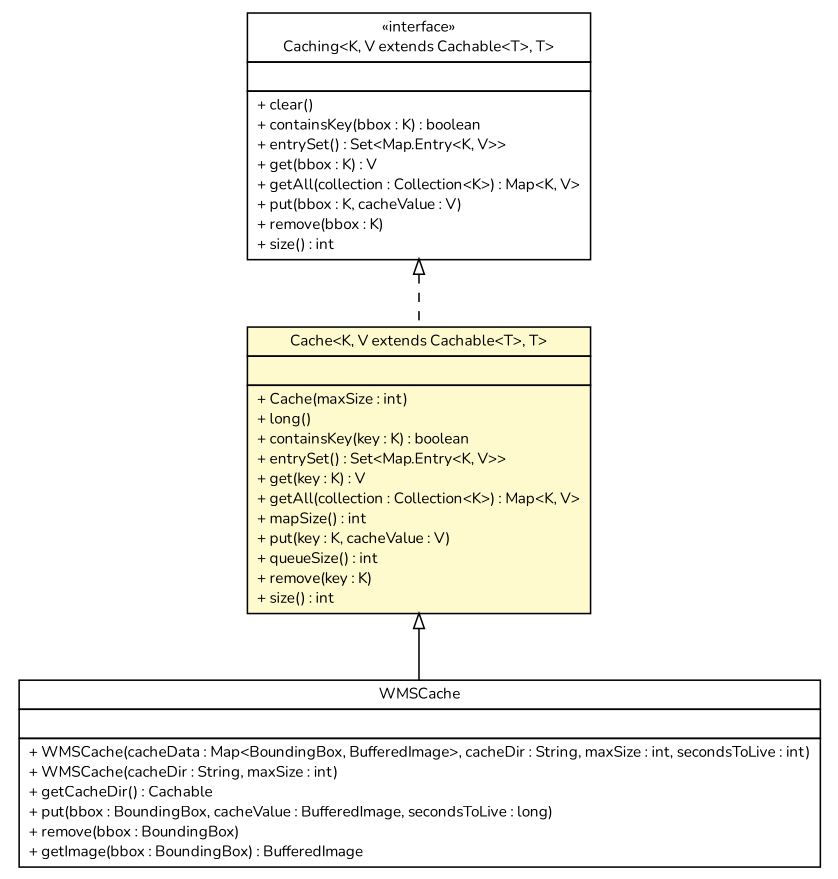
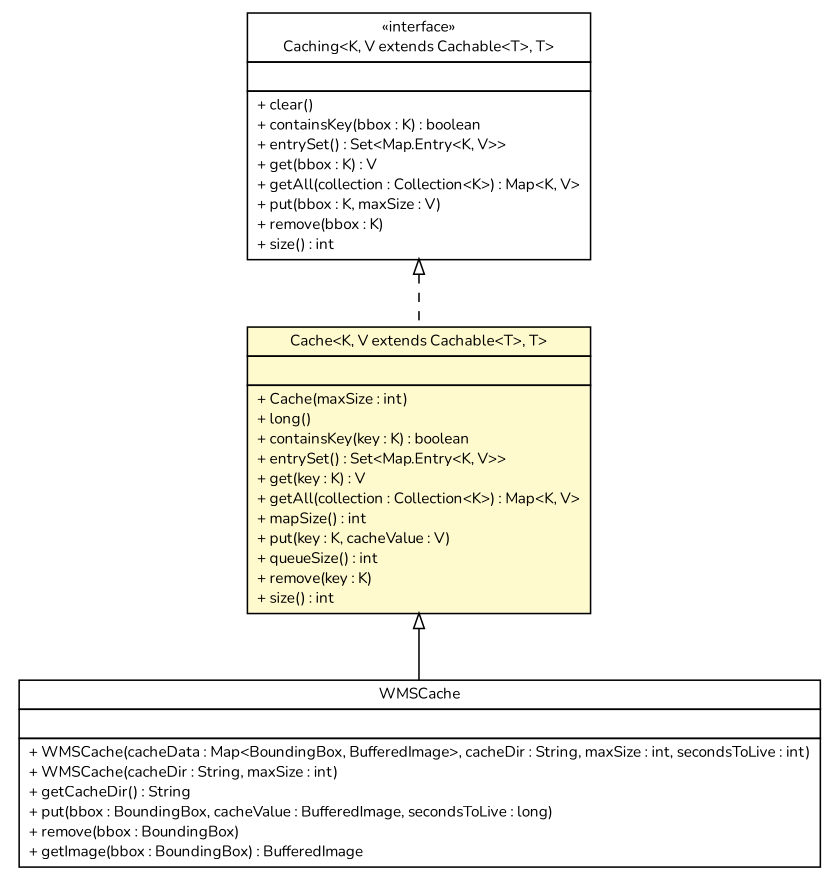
(360, 205) -> (349, 205)
(121, 792) -> (110, 792)
